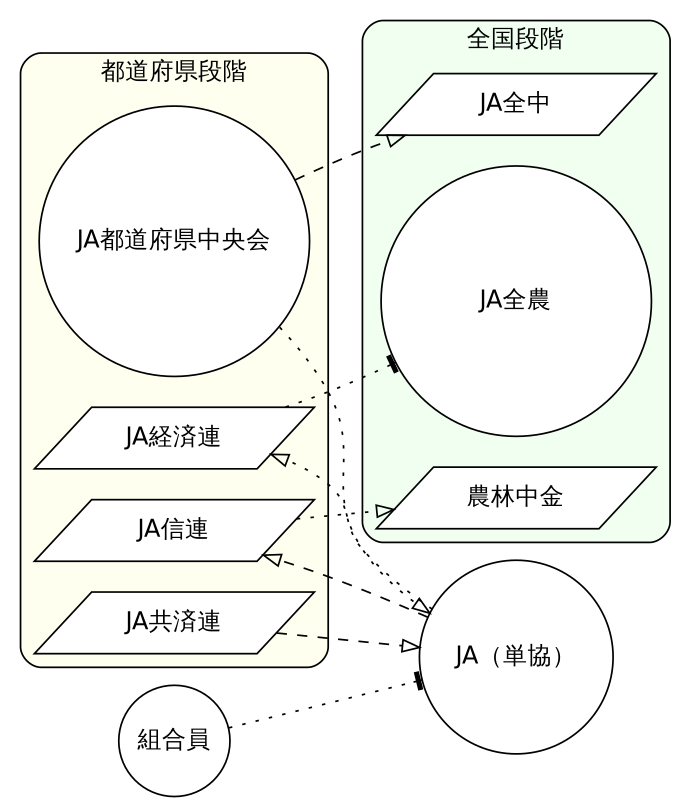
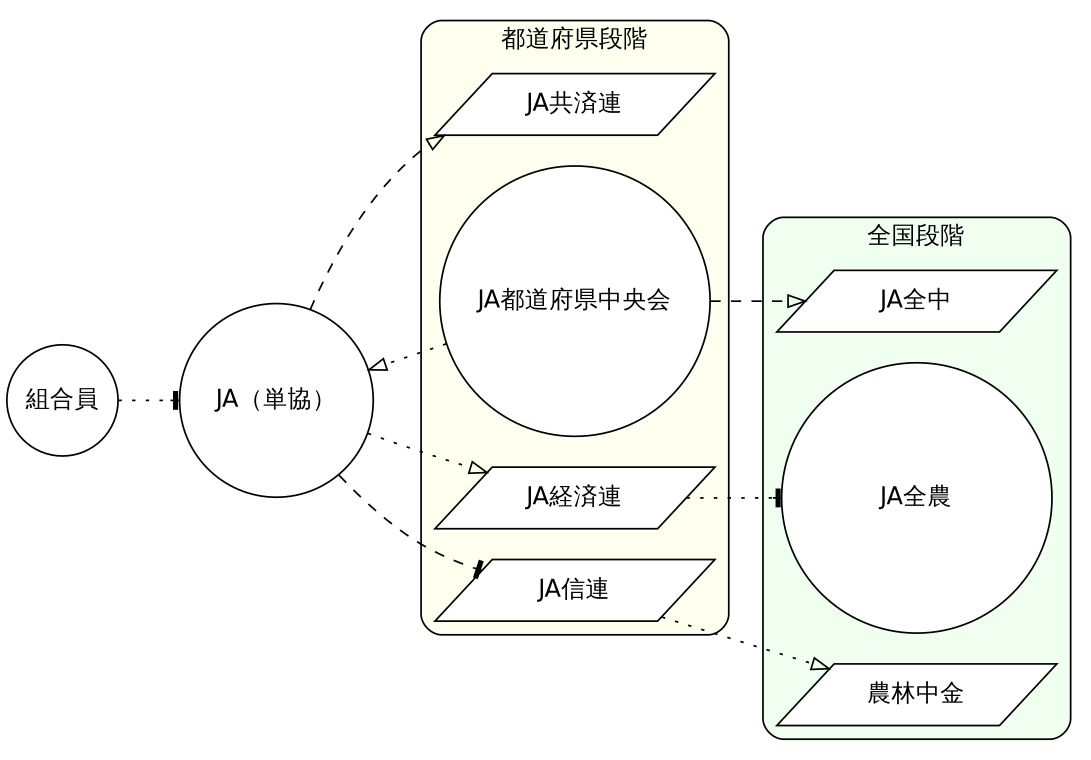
(355, 587) -> (400, 530)
(340, 639) -> (359, 219)
